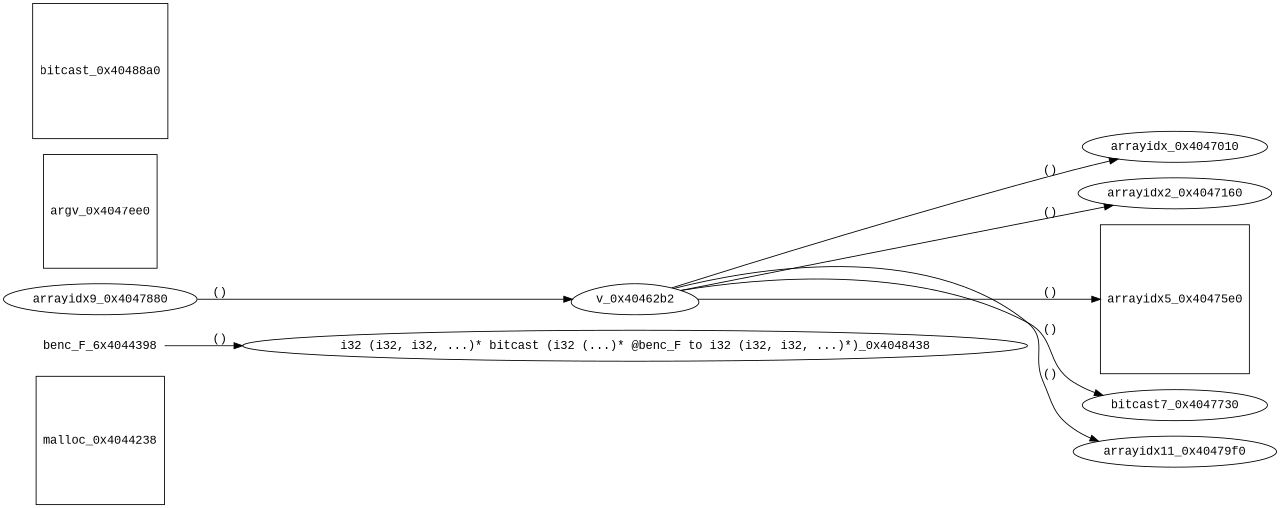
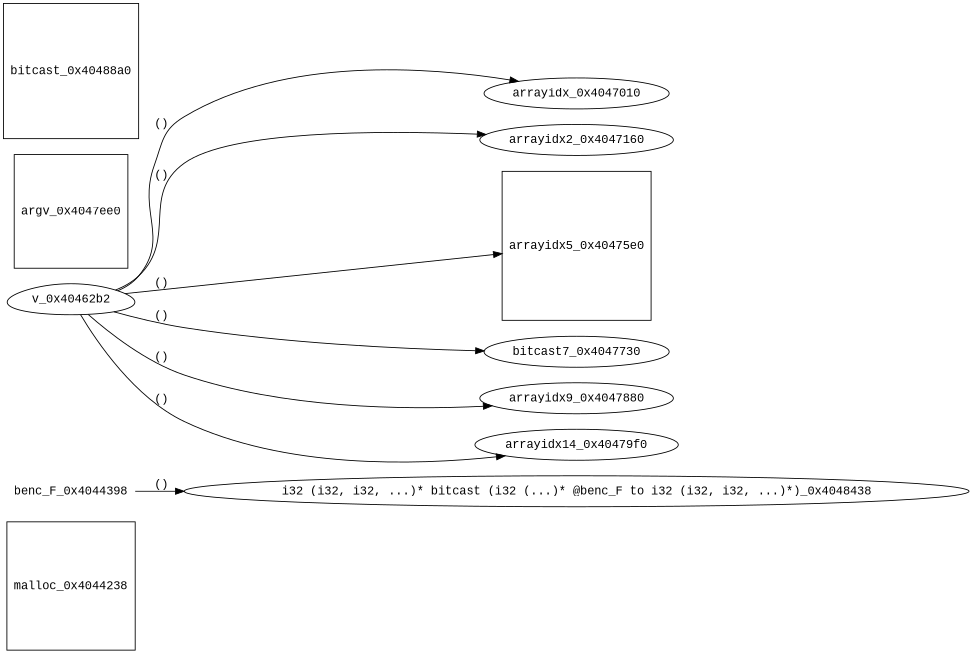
(380, 299) -> (276, 397)
(100, 346) -> (71, 491)
(1175, 452) -> (577, 445)
